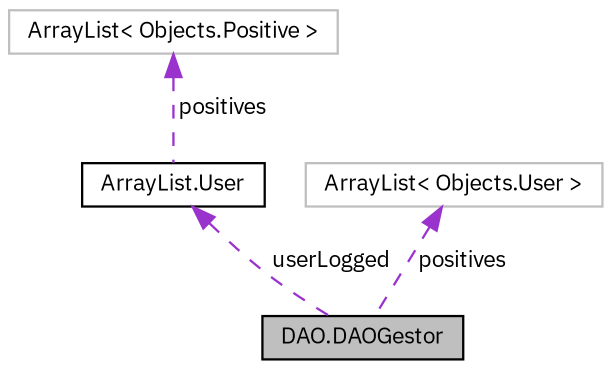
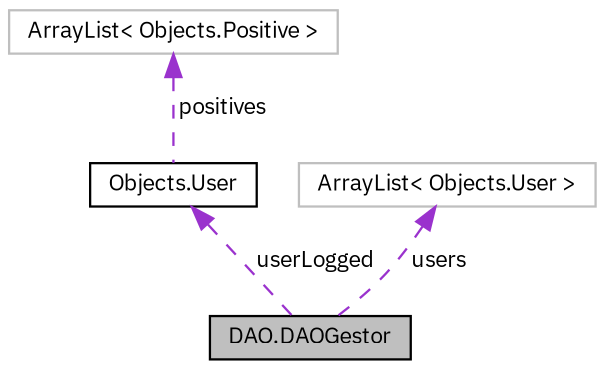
(173, 185) -> (173, 185)
(460, 261) -> (437, 261)
